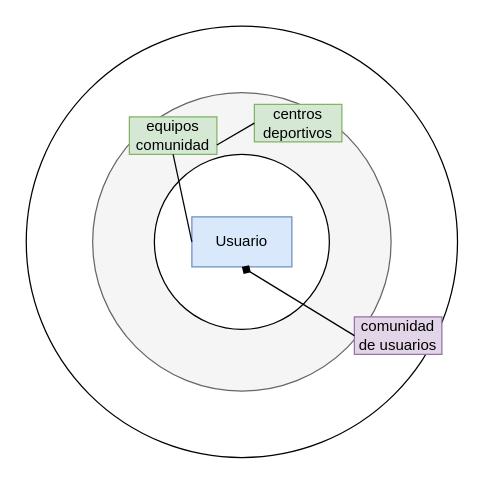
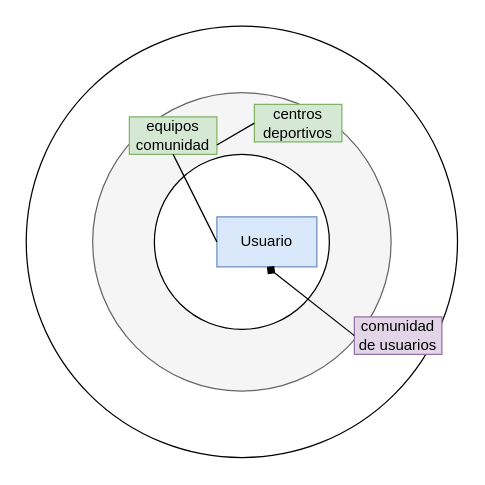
(242, 242) -> (267, 242)
